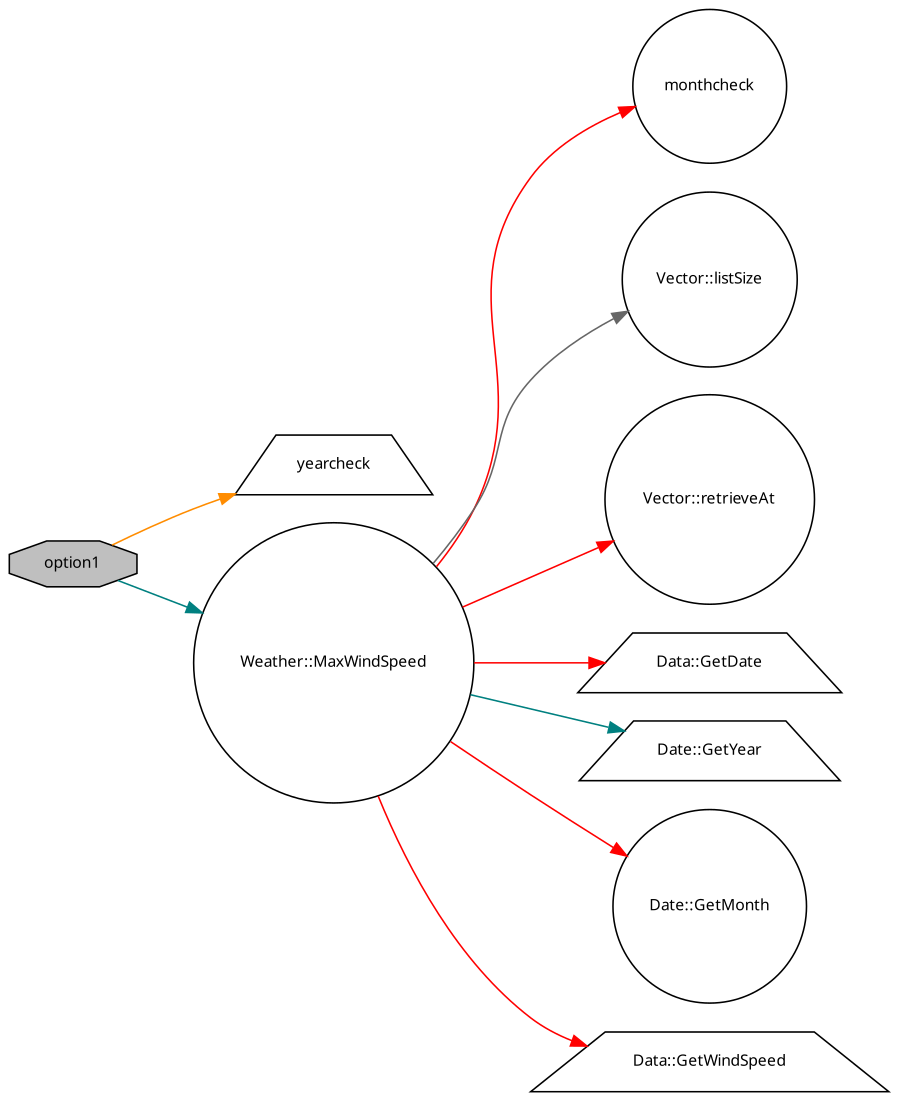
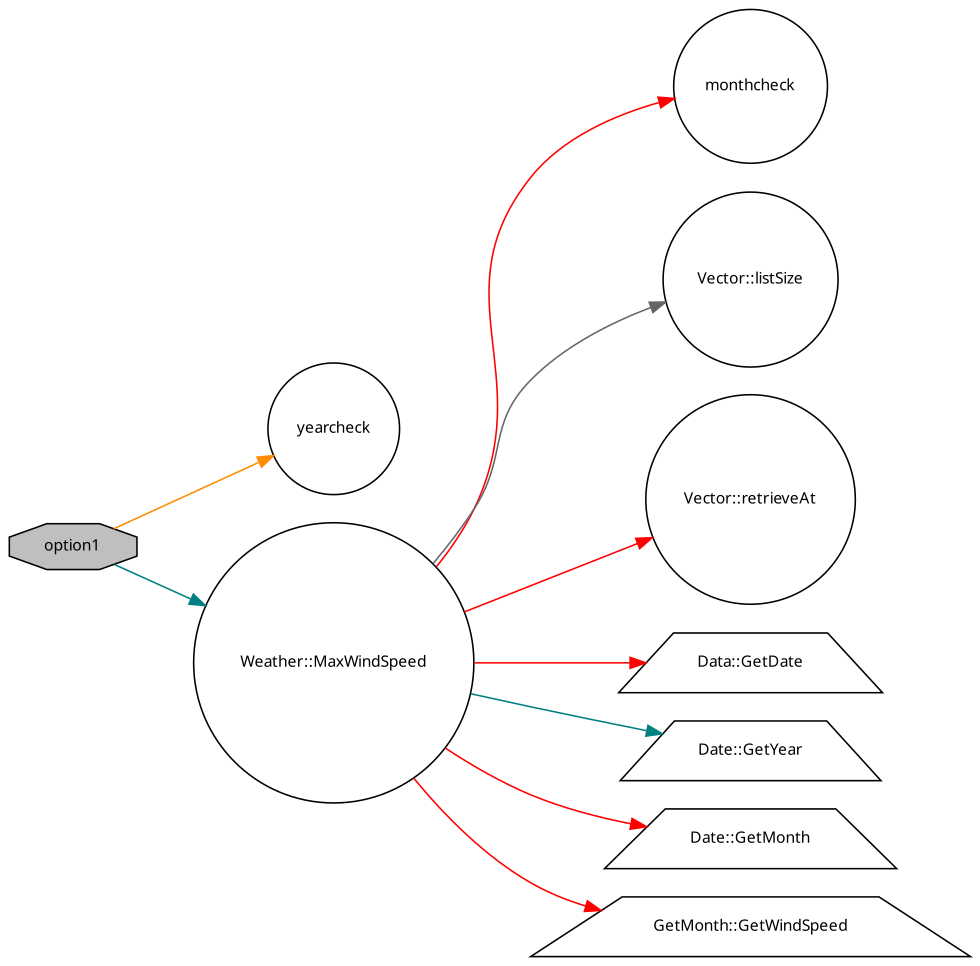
(334, 465) -> (334, 429)
(710, 906) -> (751, 839)
(710, 1062) -> (751, 927)
